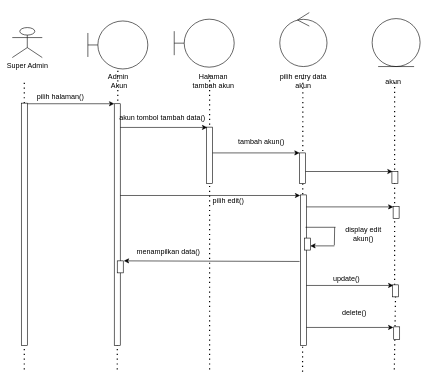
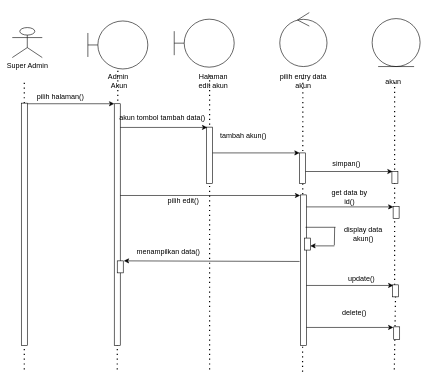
(214, 81) -> (214, 81)
(261, 142) -> (243, 136)
none -> (346, 164)
none -> (349, 197)
(228, 201) -> (183, 201)
(364, 234) -> (364, 234)
(346, 279) -> (361, 279)
